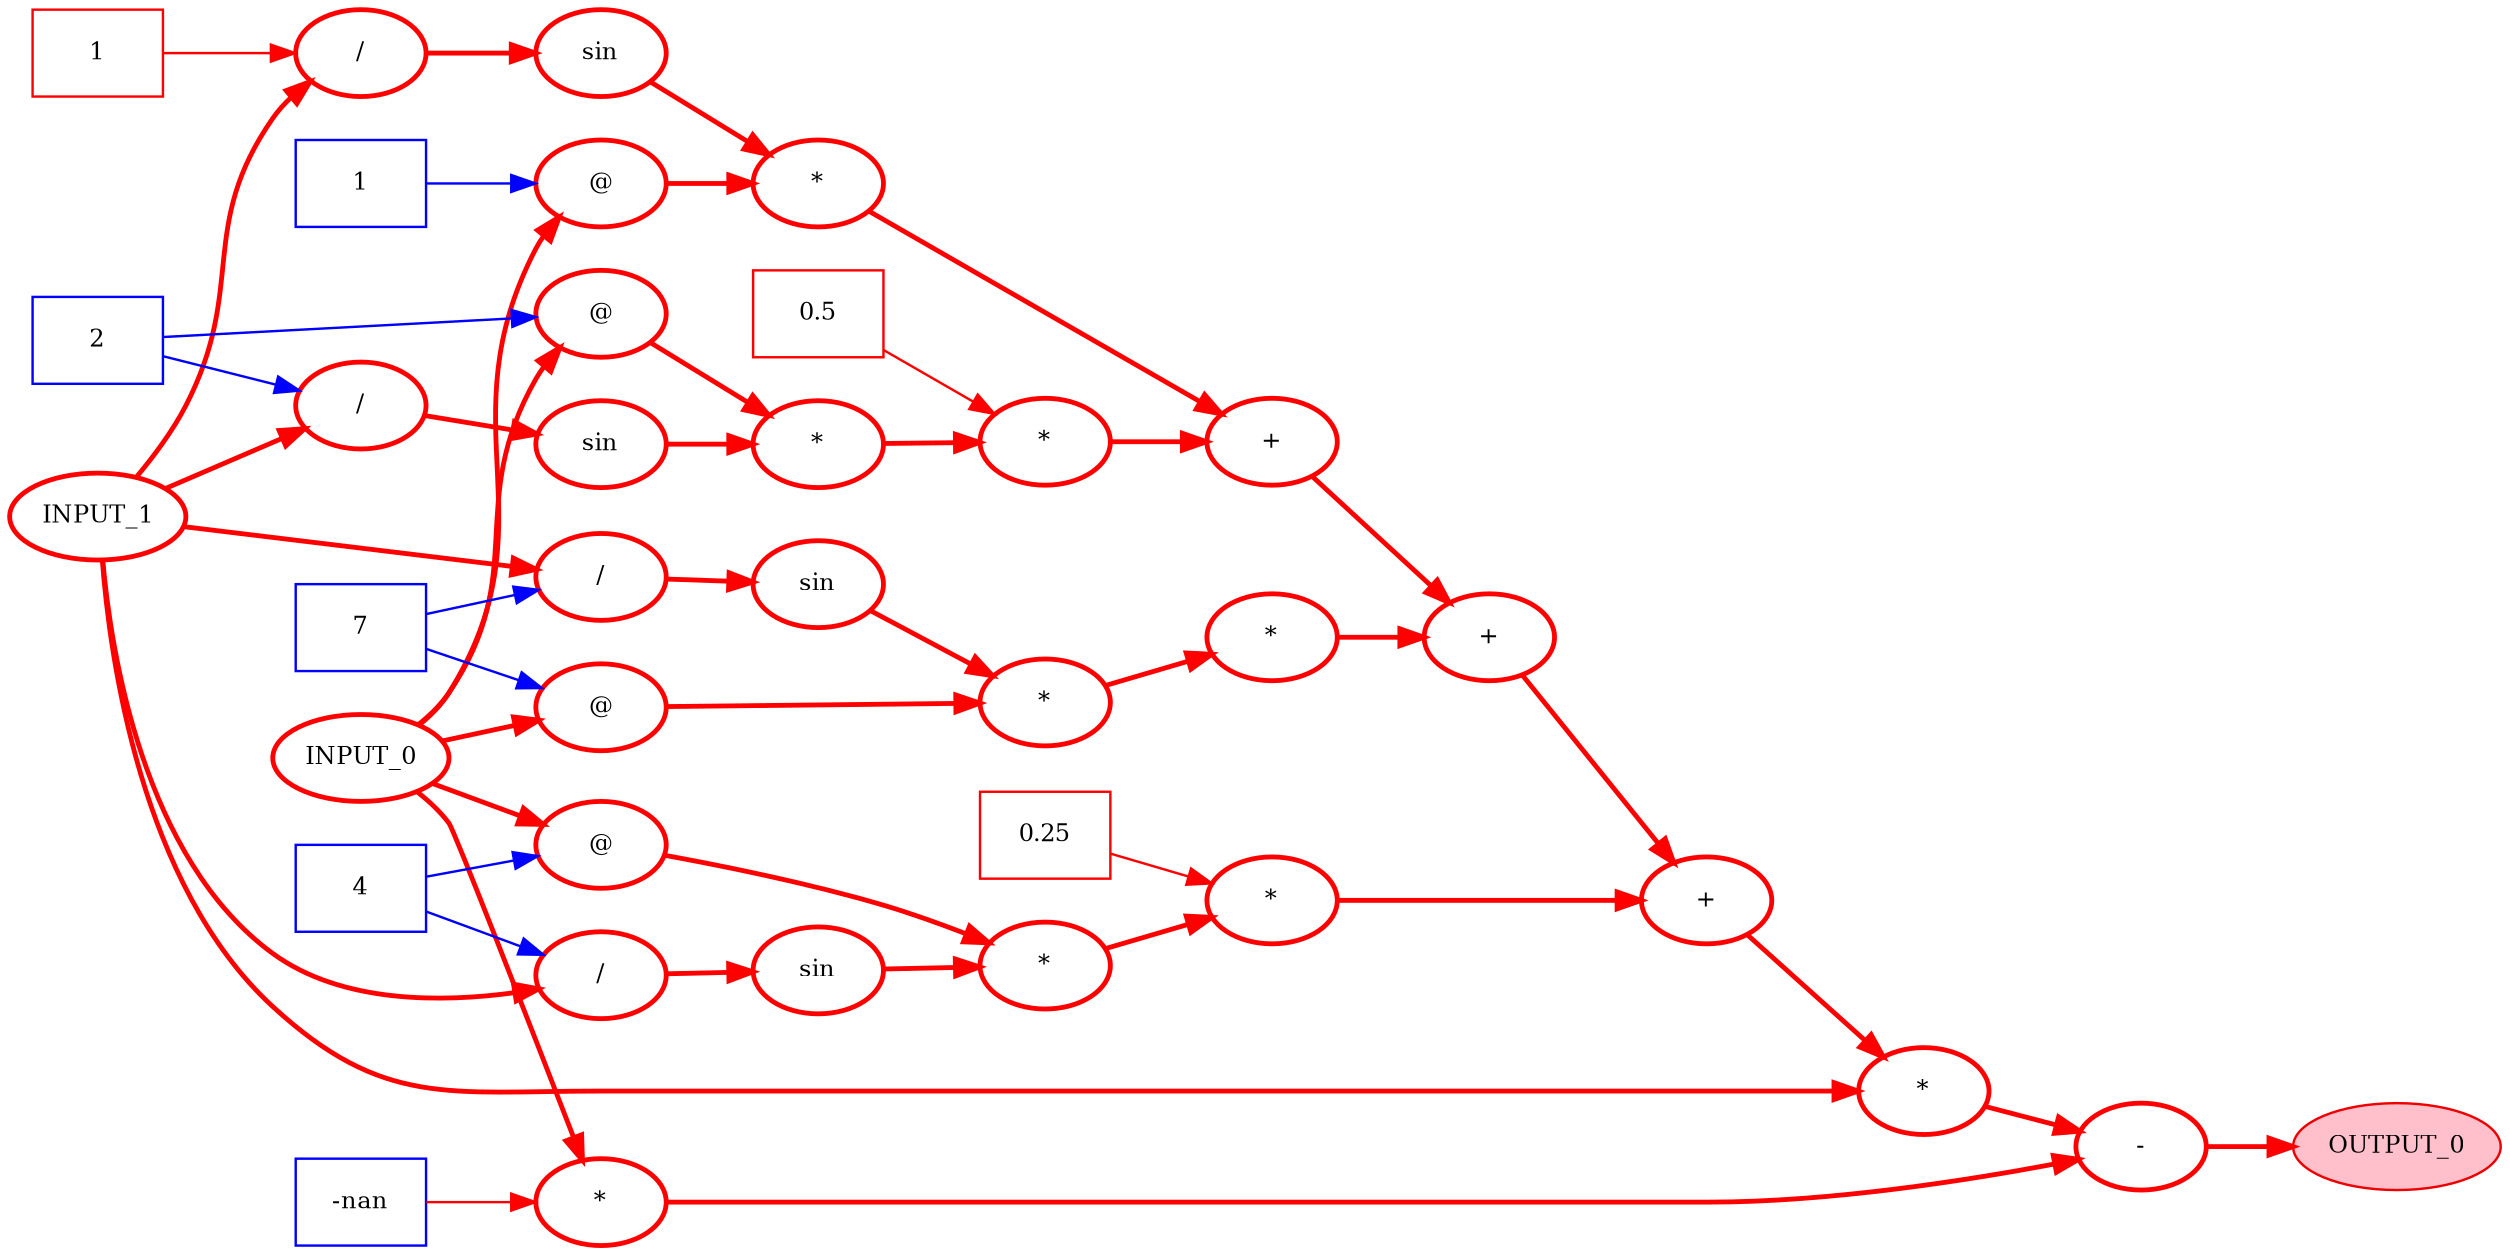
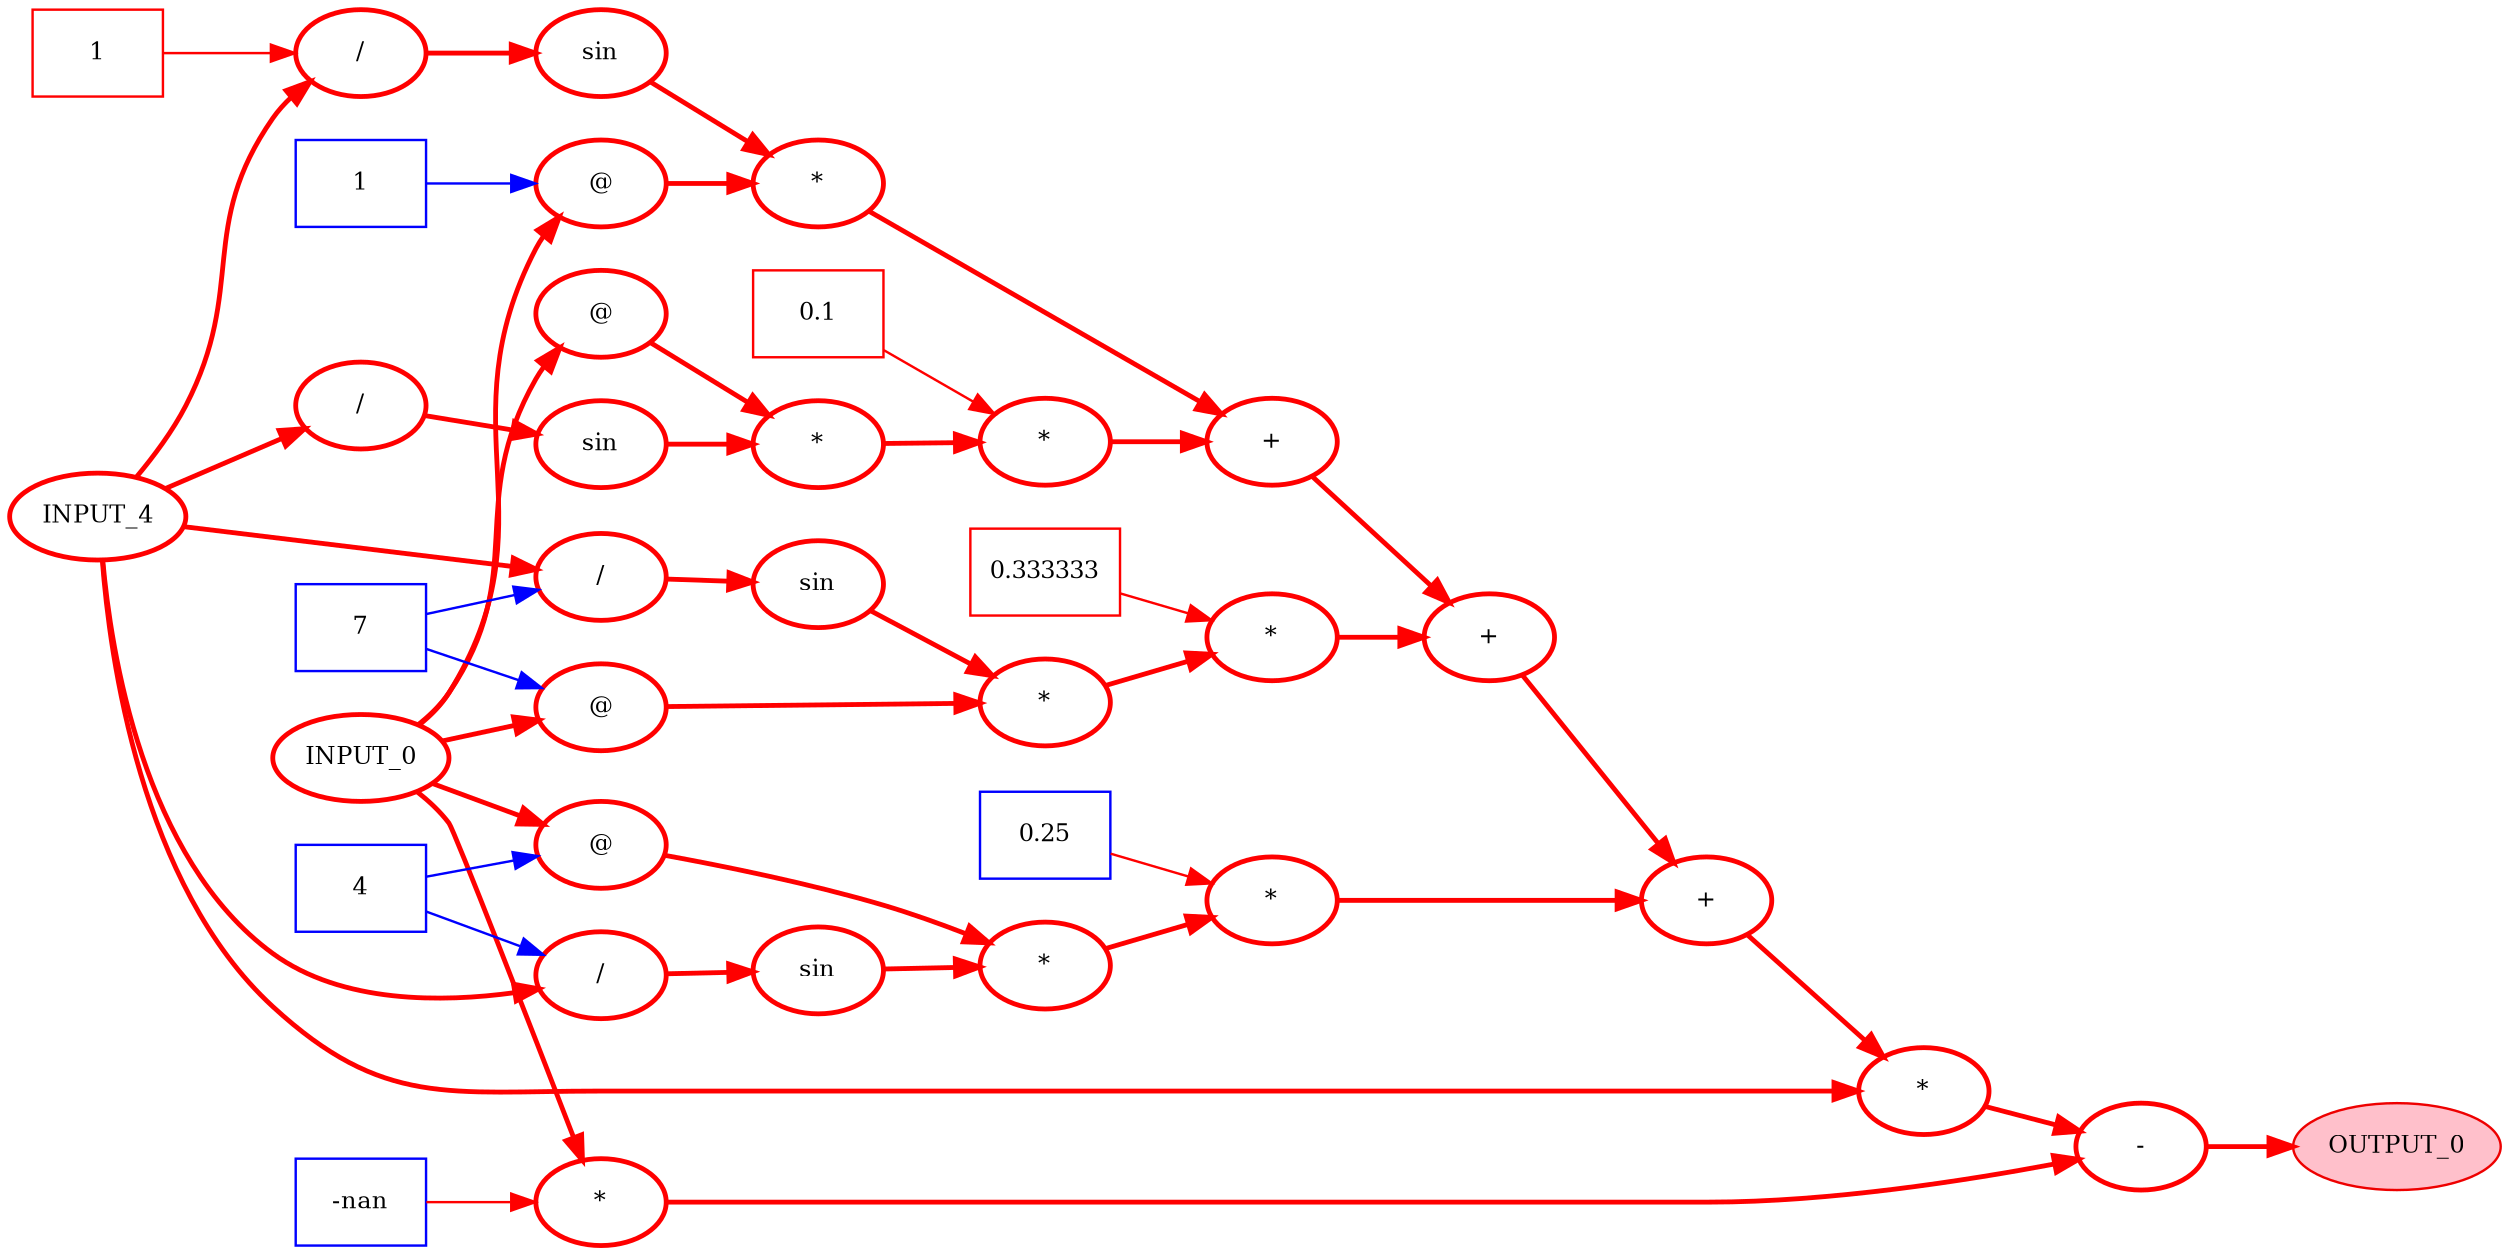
(818, 314) -> (818, 314)
(98, 340) -> none
(98, 517) -> (98, 517)
none -> (1045, 572)
(1045, 835) -> (1045, 835)
